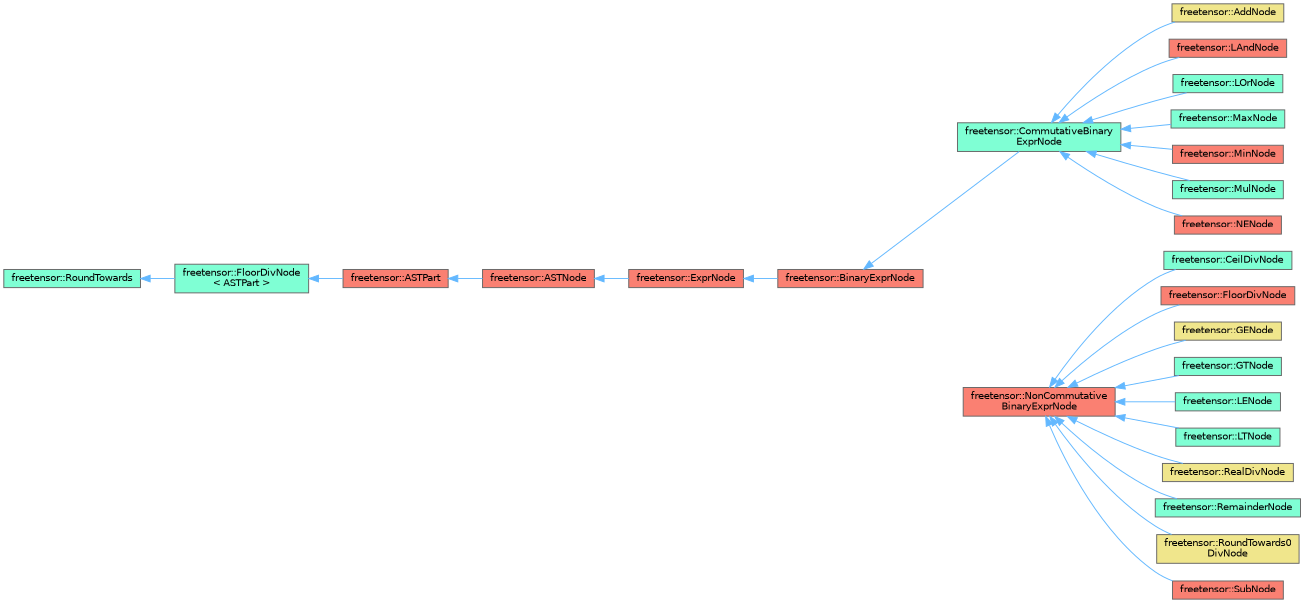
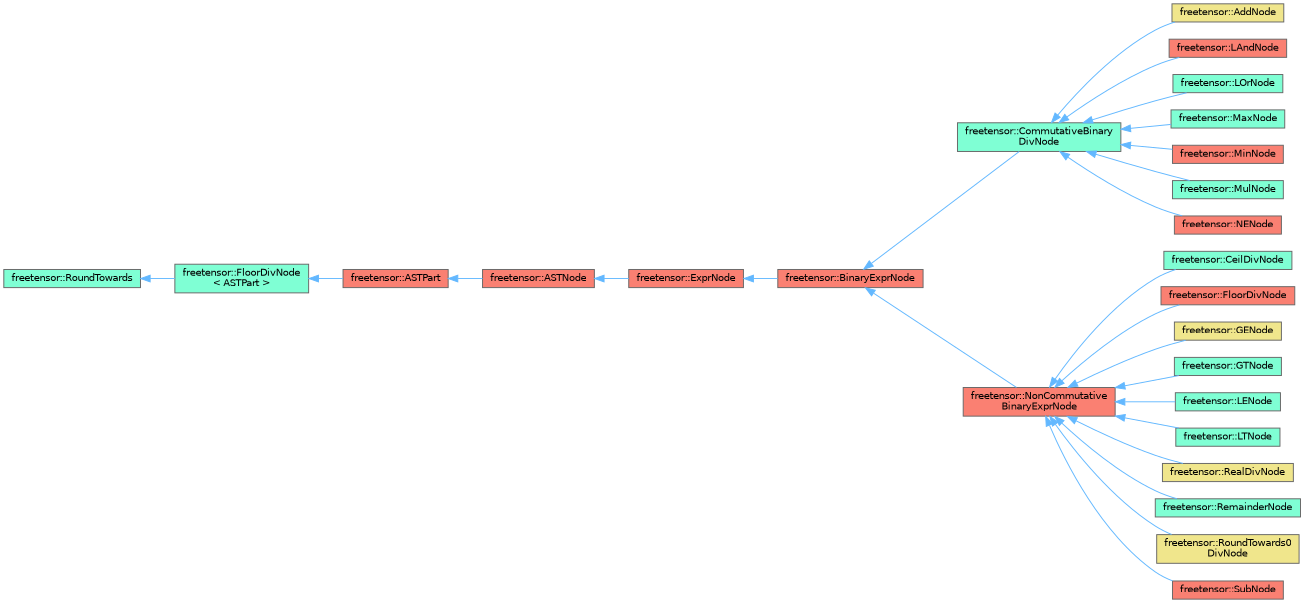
(1039, 137) -> (1039, 137)
none -> (945, 340)
